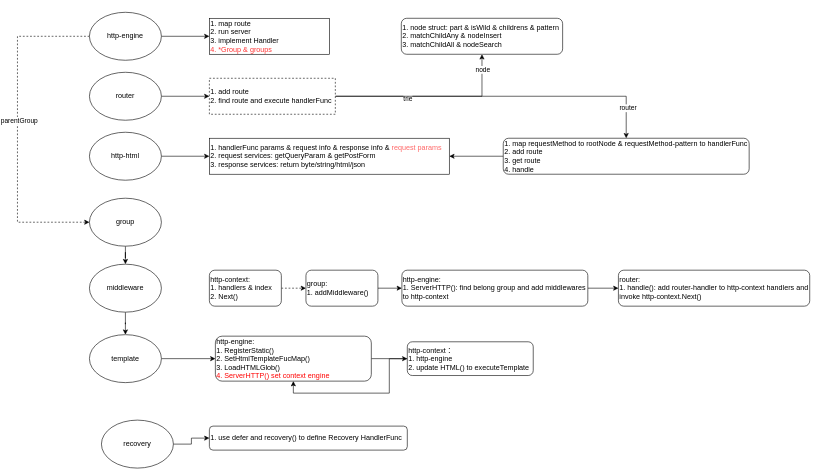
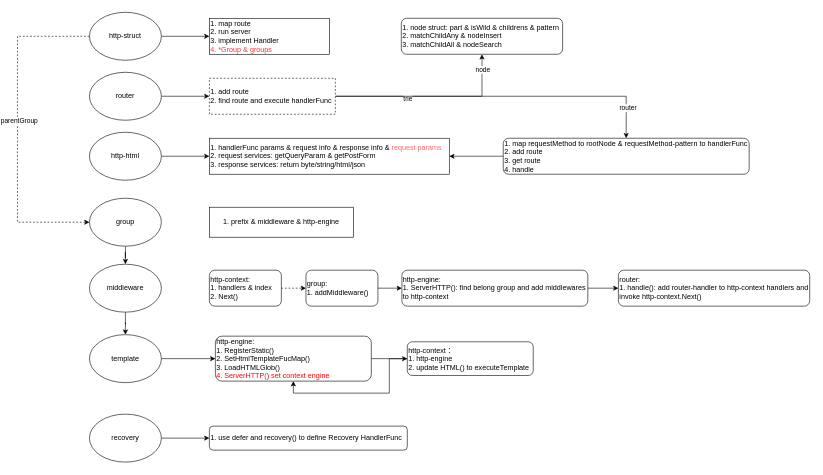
(125, 36) -> (125, 36)
none -> (281, 222)
(137, 444) -> (125, 438)
